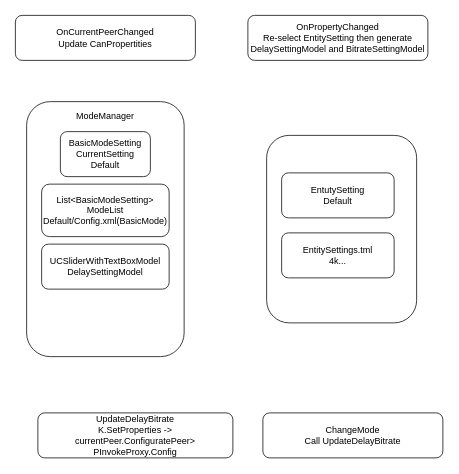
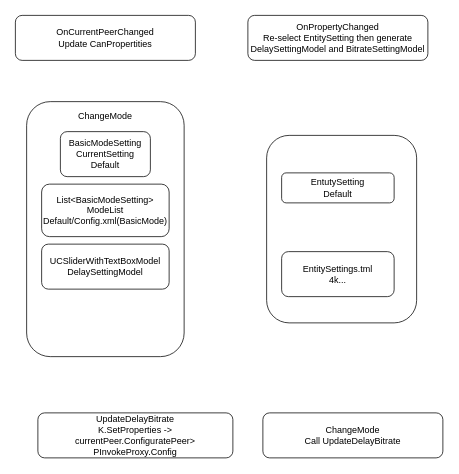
(105, 117) -> (105, 117)
(338, 195) -> (338, 188)
(338, 255) -> (338, 274)
